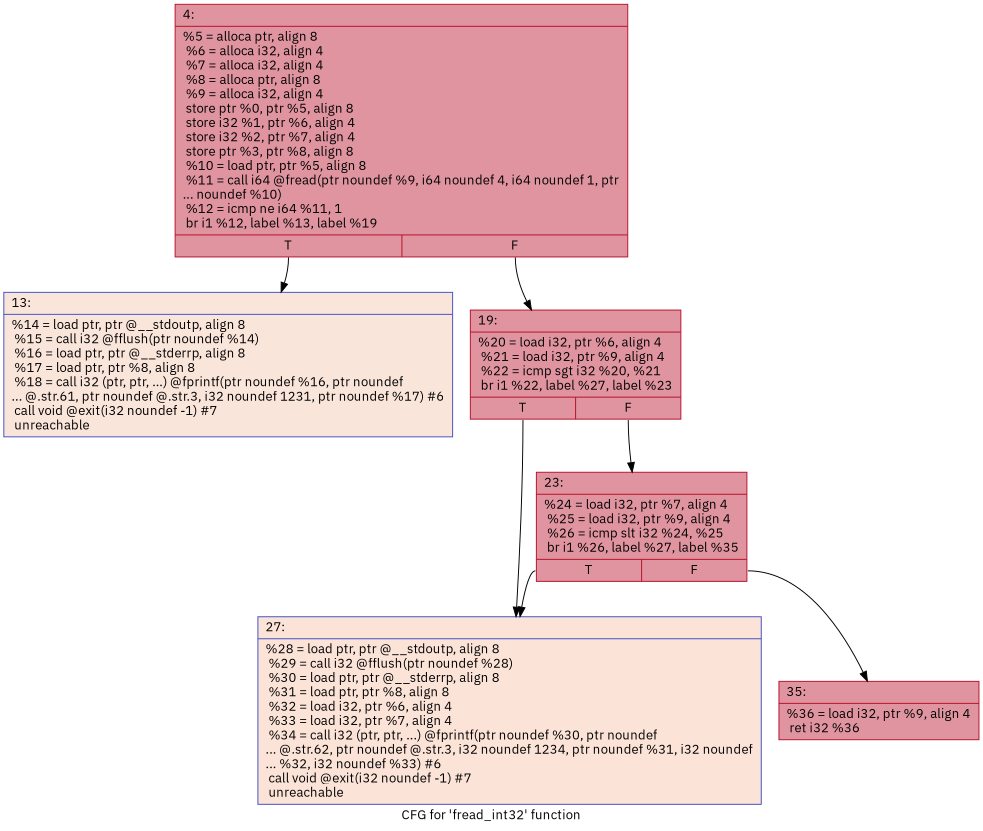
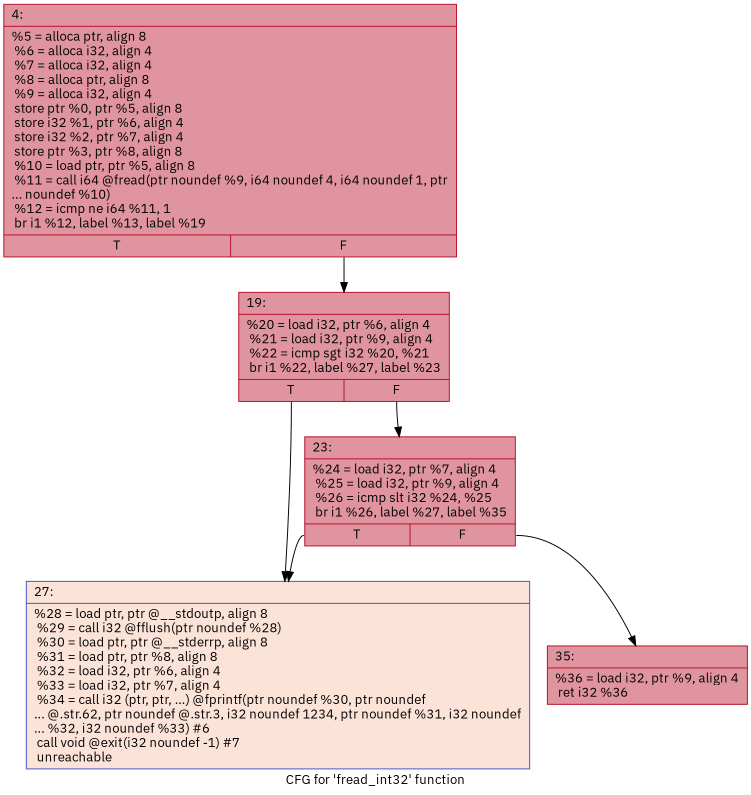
(228, 365) -> none
